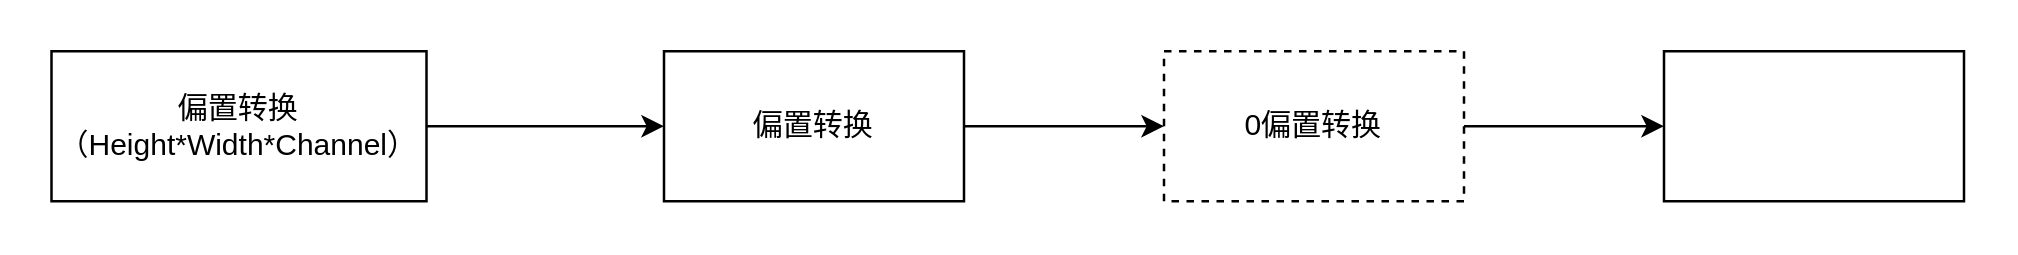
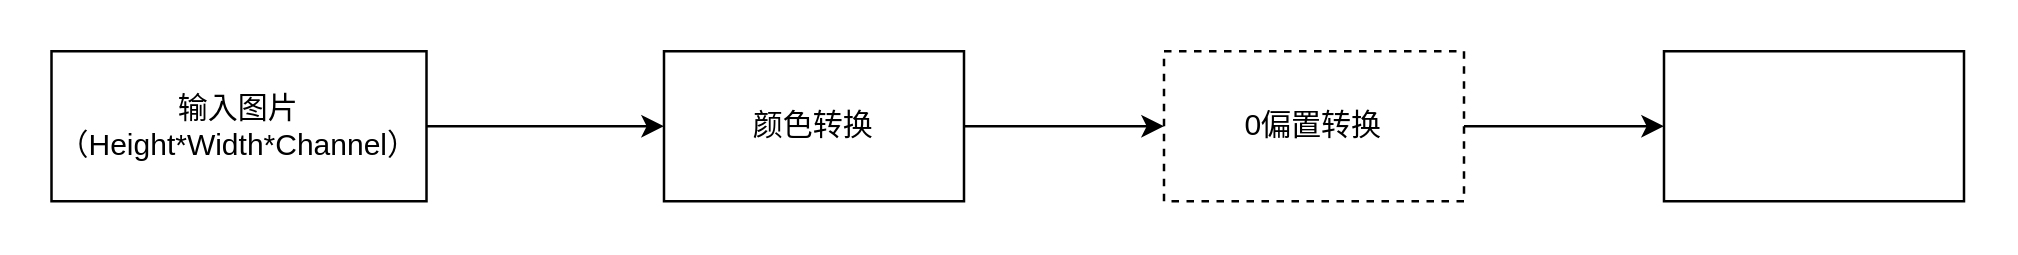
(239, 126) -> (239, 126)
(814, 126) -> (814, 126)
